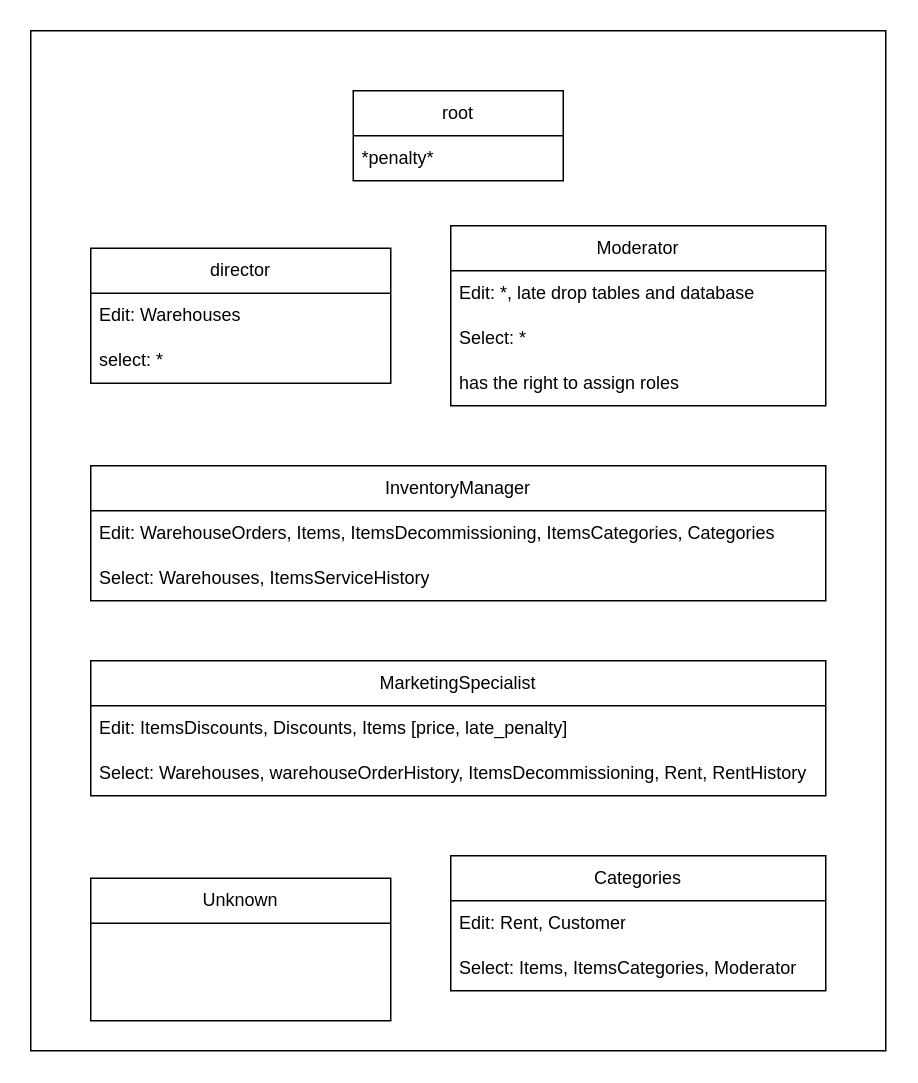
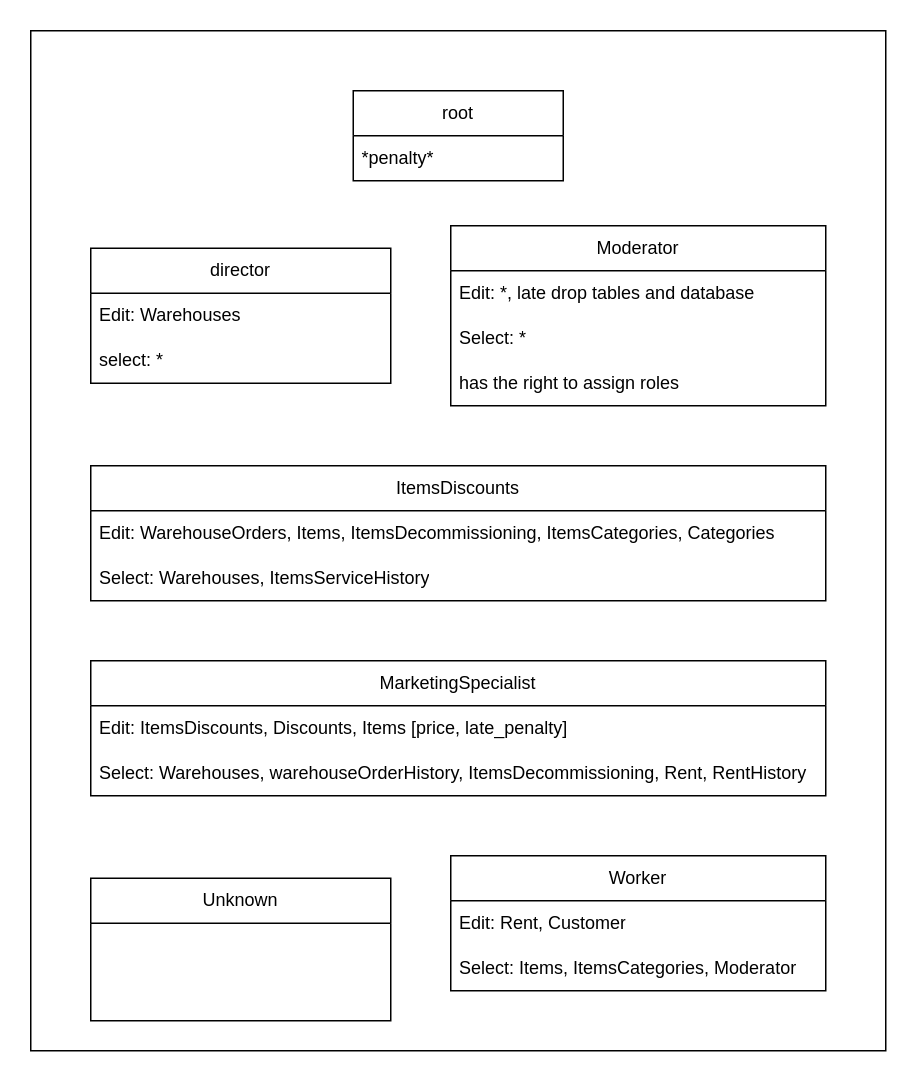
(458, 488) -> (458, 488)
(638, 878) -> (638, 878)
